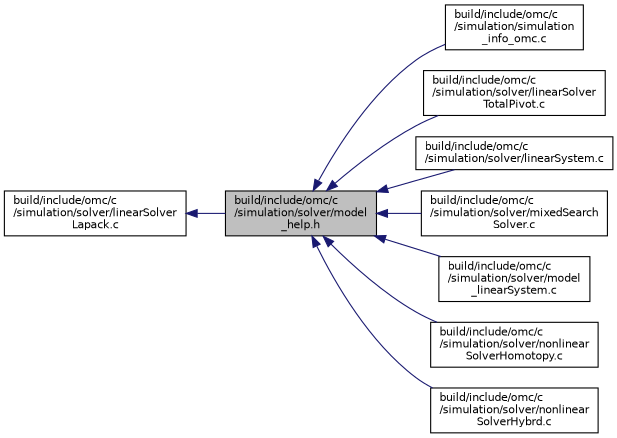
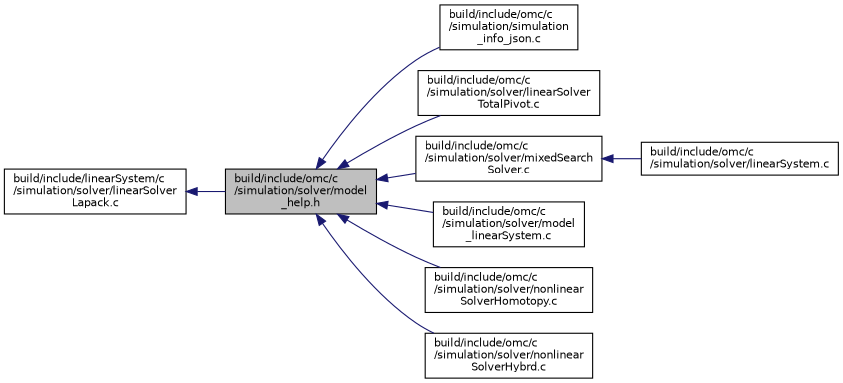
(514, 27) -> (509, 27)
(421, 179) -> (627, 159)
(95, 213) -> (95, 192)
